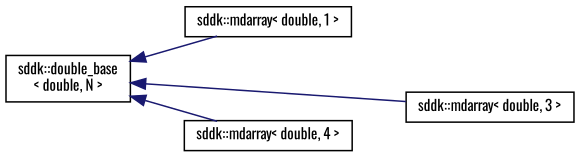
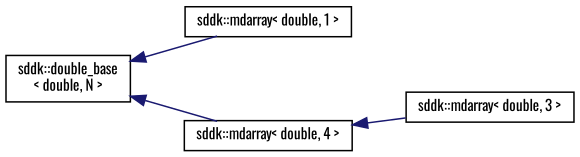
(276, 93) -> (387, 120)
